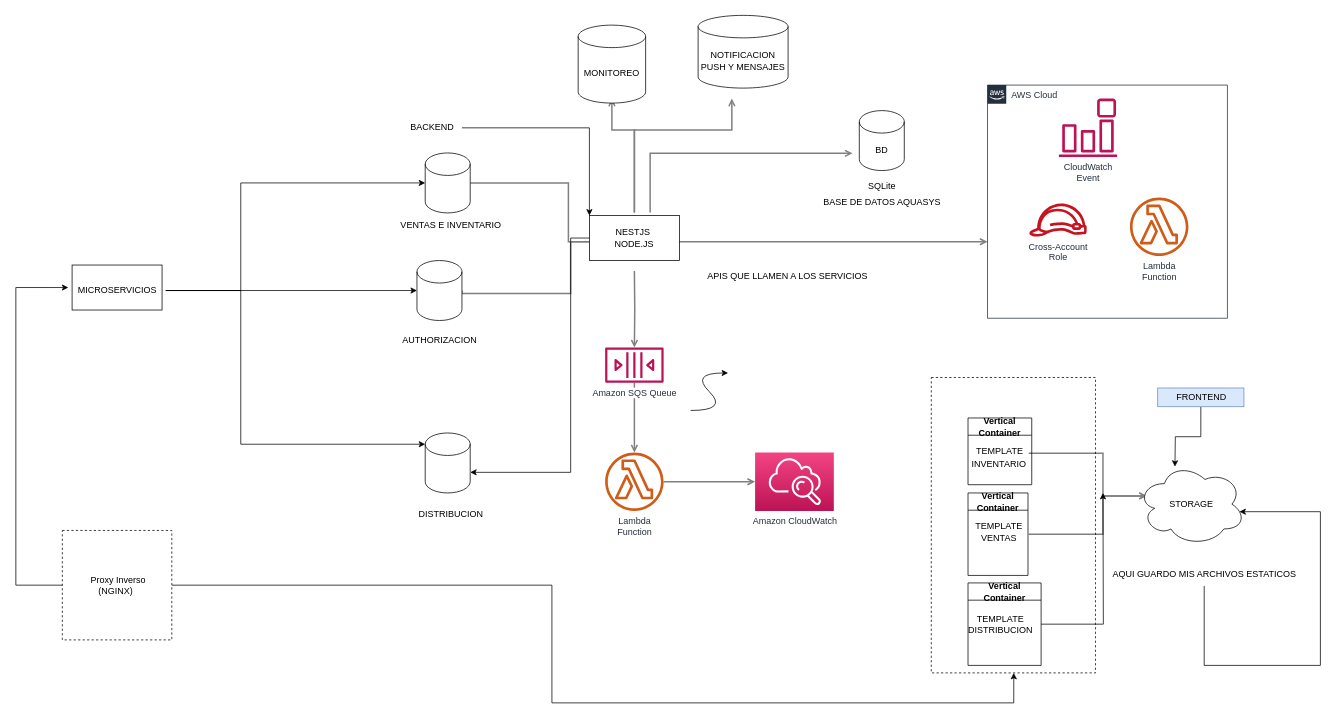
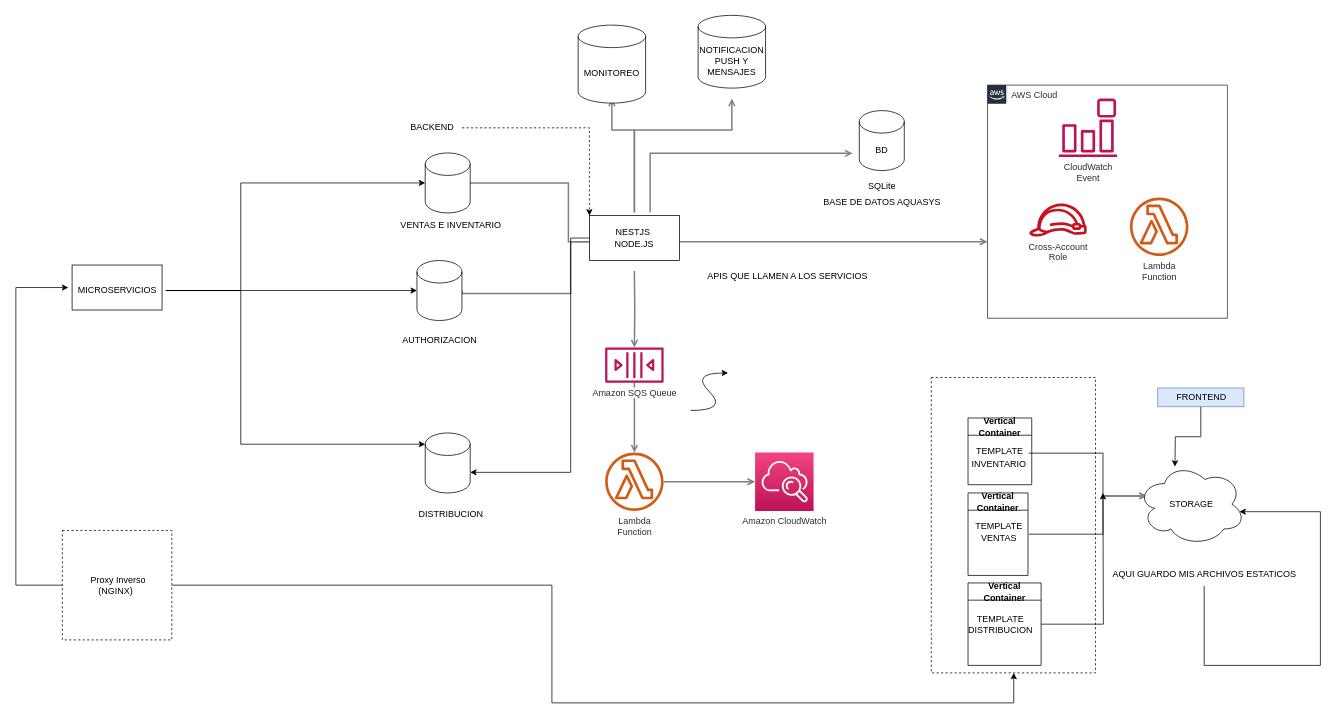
(743, 52) -> (732, 52)
(565, 128) -> (565, 128)
(794, 482) -> (784, 482)
